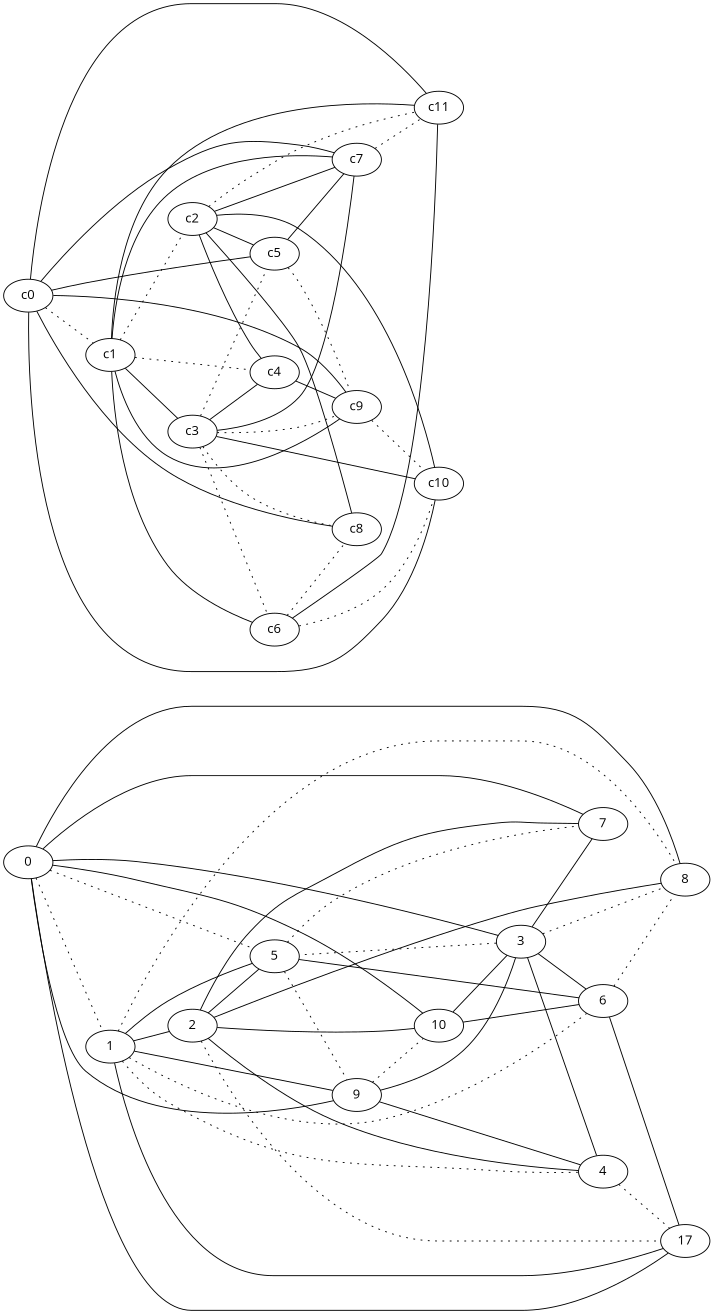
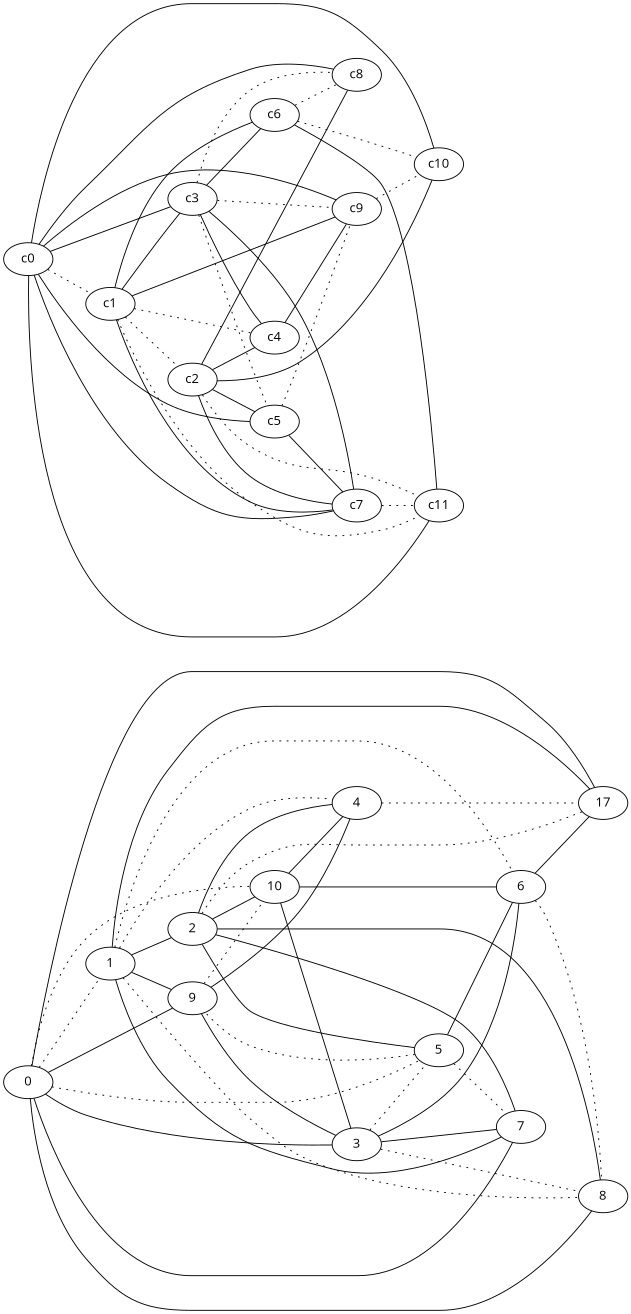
(199, 144) -> (202, 459)
(316, 458) -> (110, 229)
(234, 531) -> (234, 157)
(250, 910) -> (100, 927)
(185, 992) -> (270, 1151)
(562, 1057) -> (310, 850)
